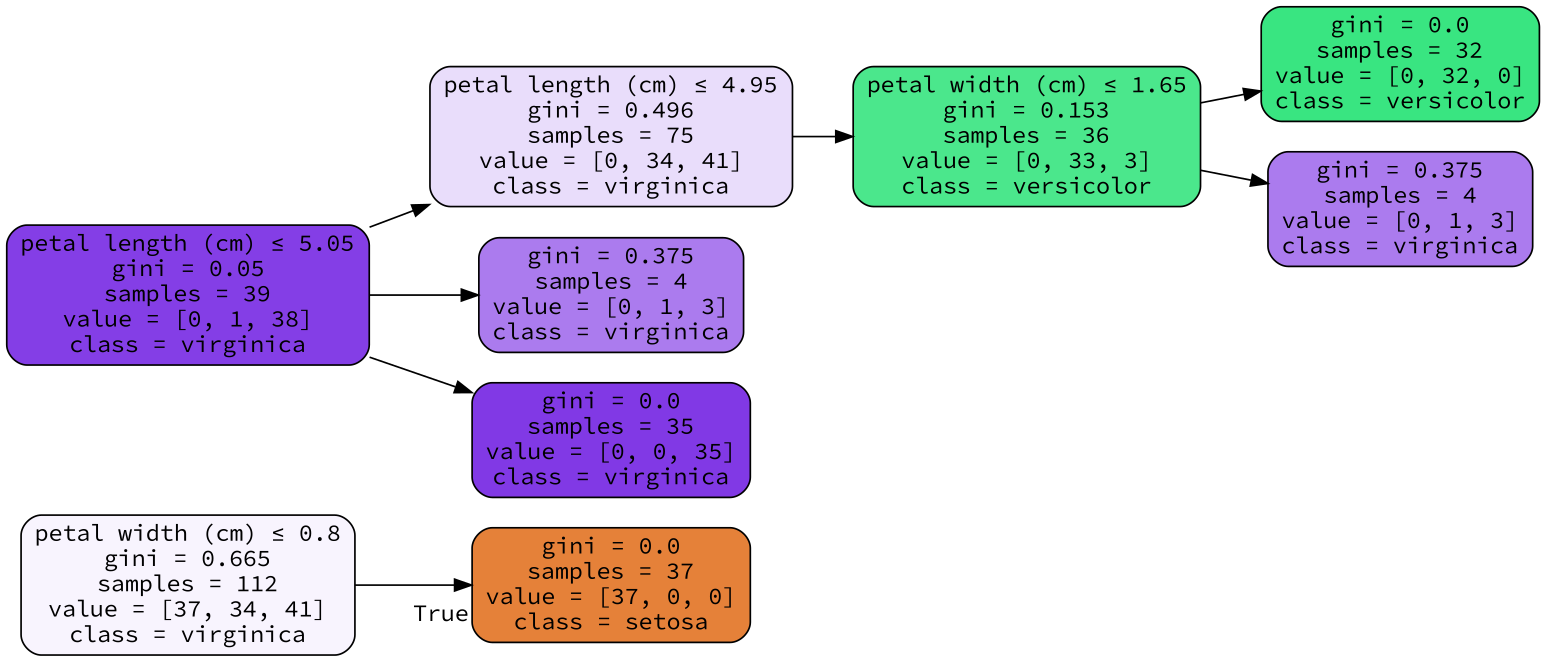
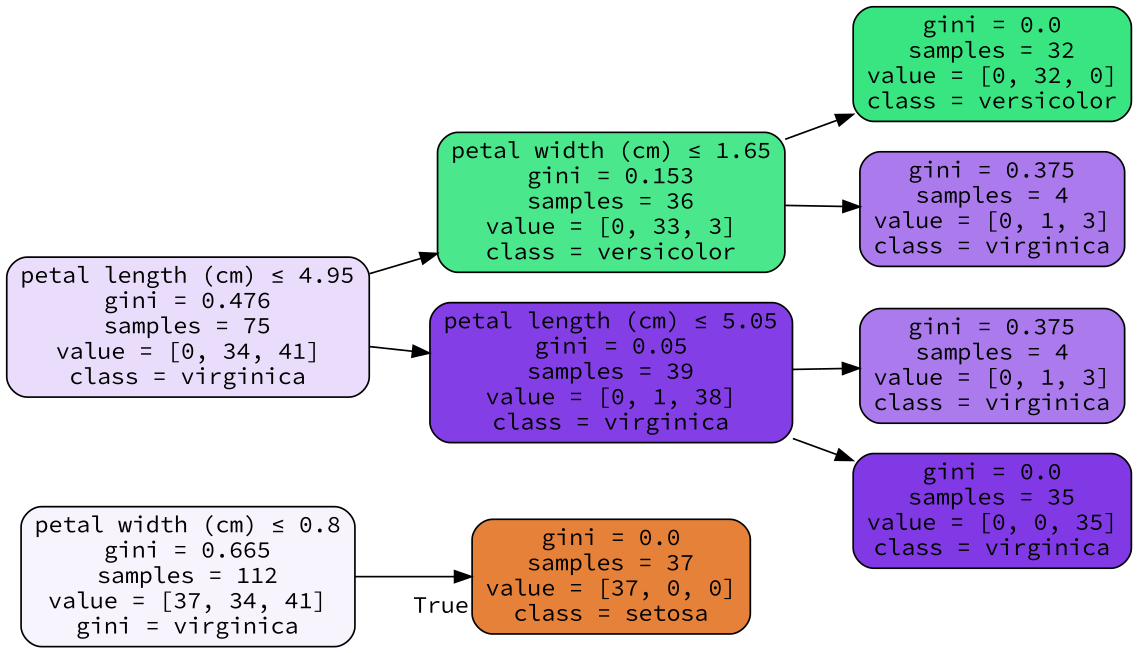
(611, 110) -> (188, 301)
(392, 219) -> (391, 349)
(188, 635) -> (188, 626)
